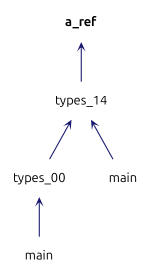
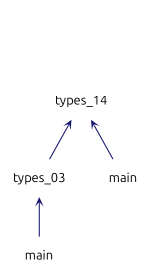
(81, 24) -> none
(39, 179) -> (39, 179)
